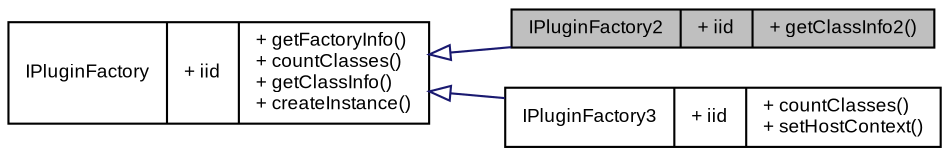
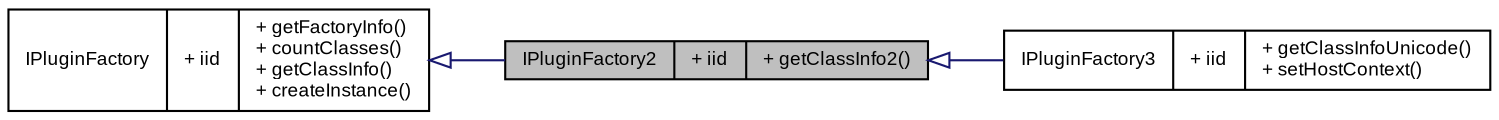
(478, 96) -> (977, 60)
(837, 106) -> (1368, 49)
